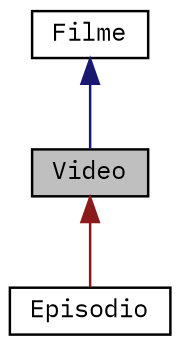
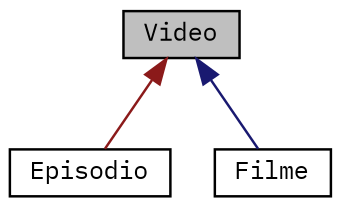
(90, 117) -> (235, 114)
